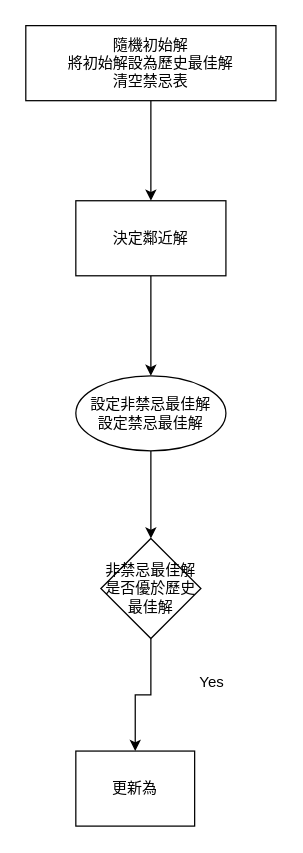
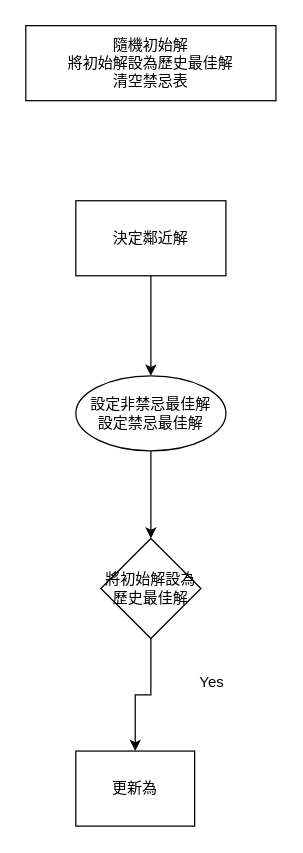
(151, 147) -> none
(151, 588) -> (151, 588)
